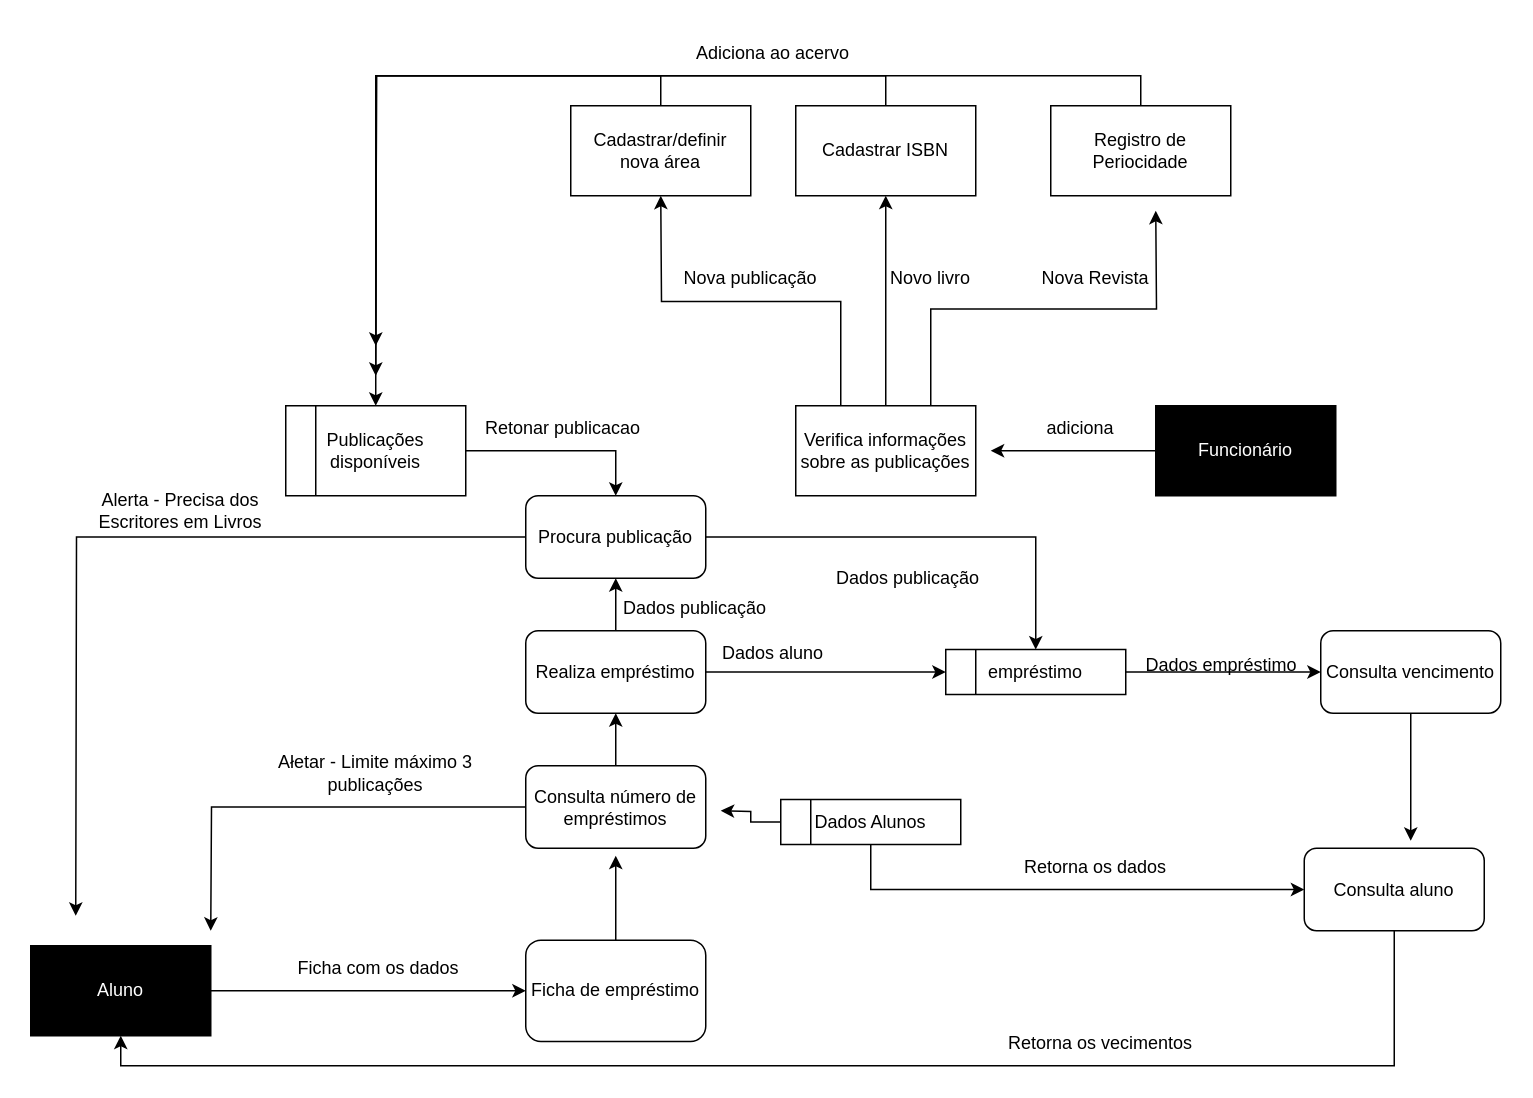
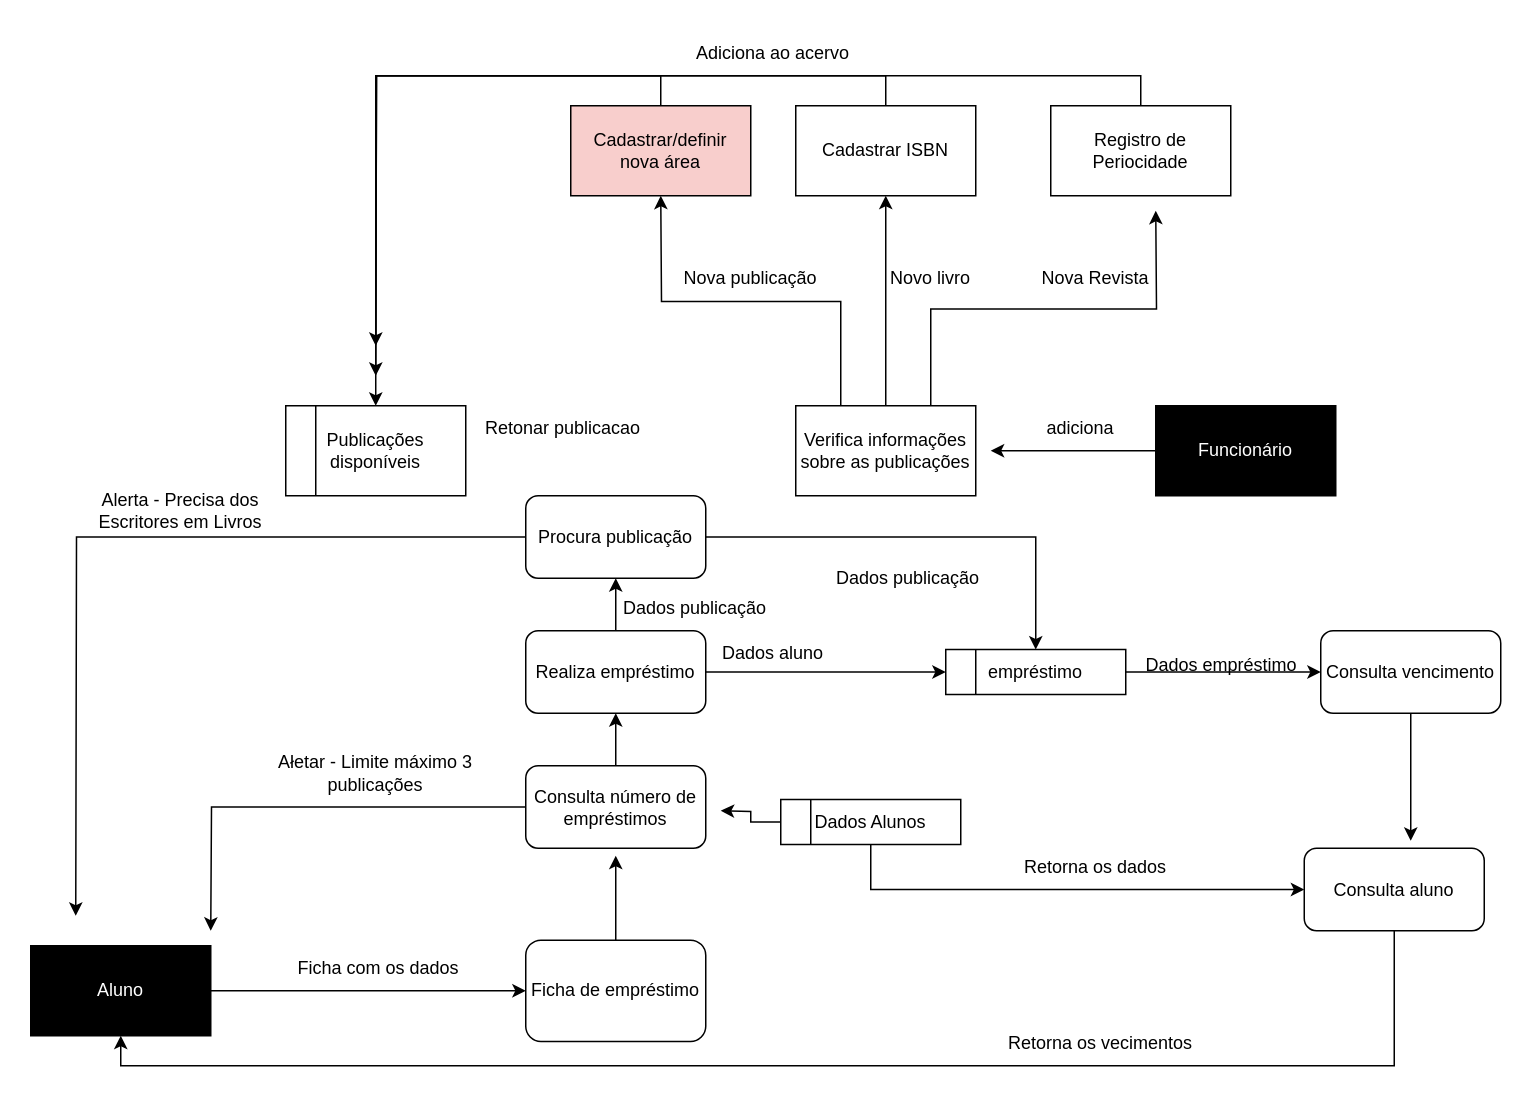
(661, 151) -> (661, 151)
(558, 451) -> none
